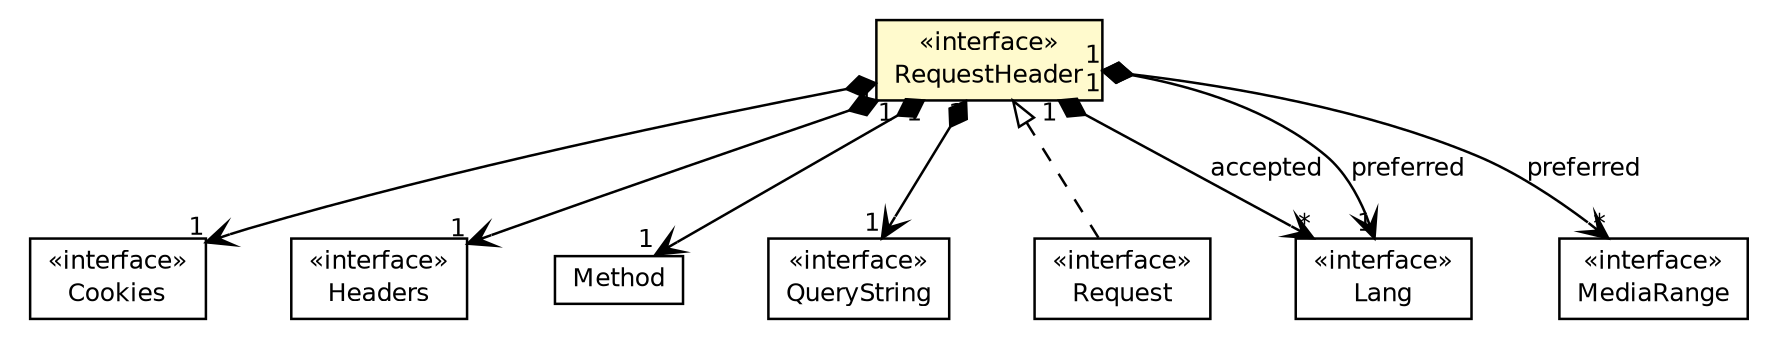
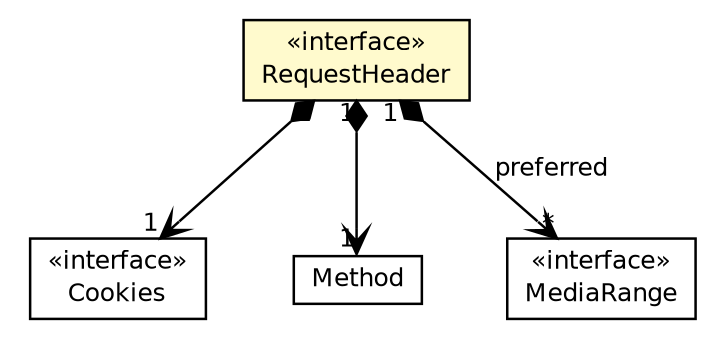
(379, 279) -> none
(859, 279) -> none
(1122, 279) -> none
(1384, 279) -> none
